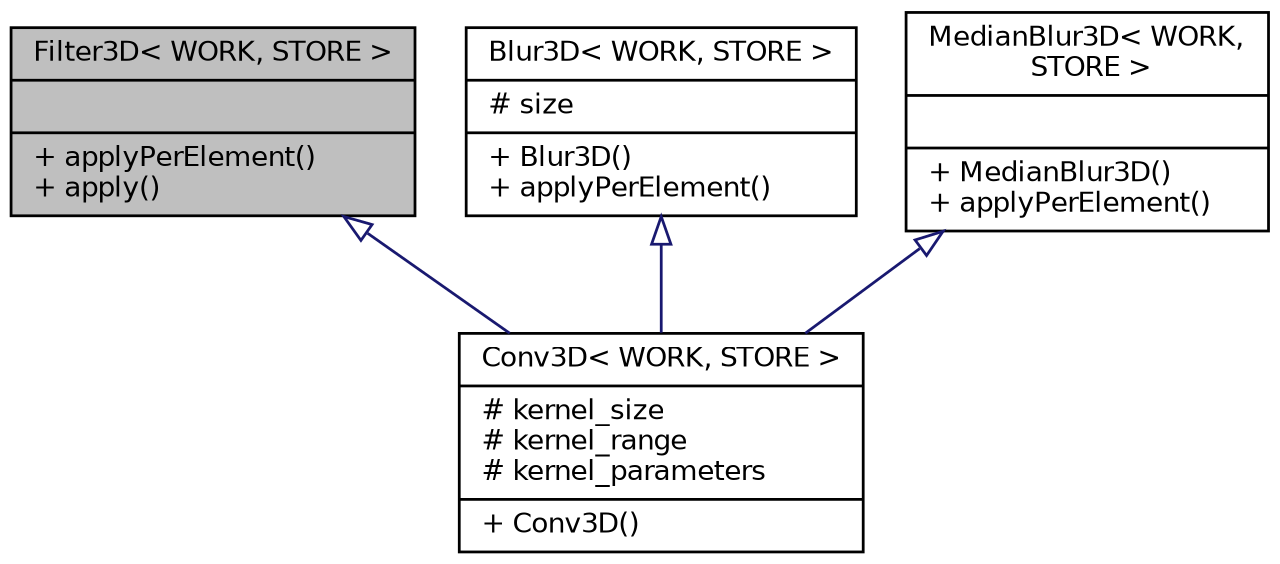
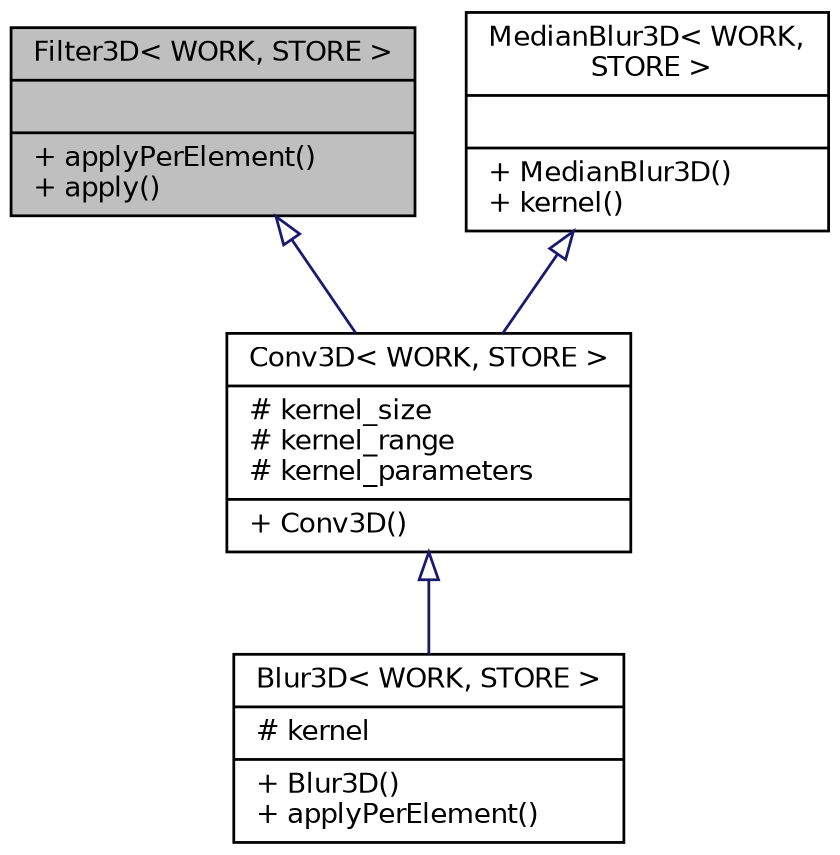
(531, 105) -> (314, 732)
(1071, 203) -> (556, 203)
(661, 289) -> (429, 617)
